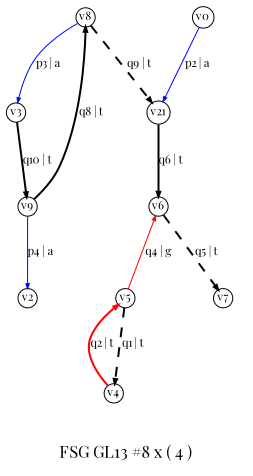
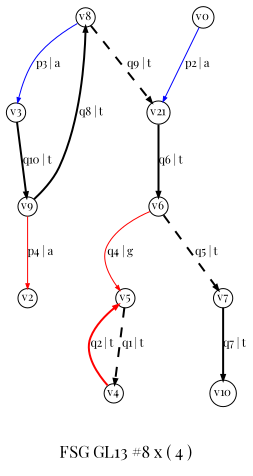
(28, 250) -> (28, 250)
(141, 255) -> (110, 241)
none -> (223, 393)
